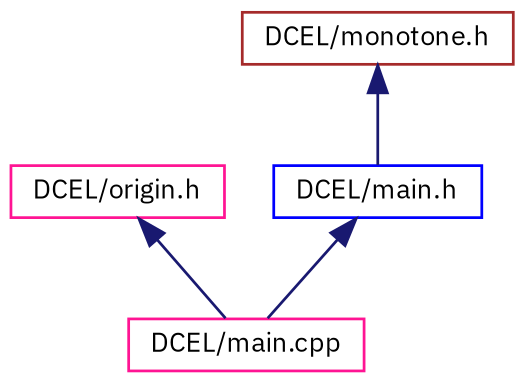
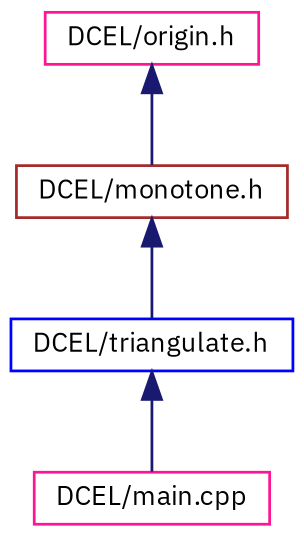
(378, 192) -> (152, 345)
(191, 279) -> (152, 129)
